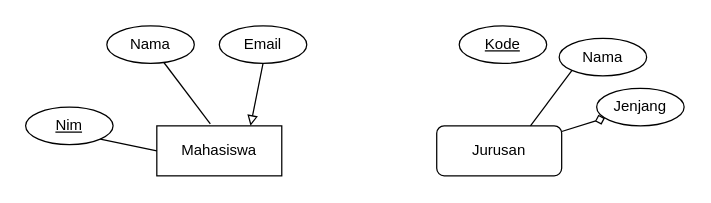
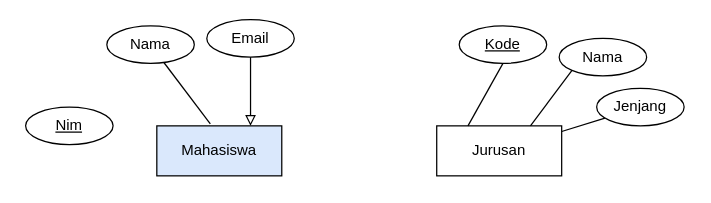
(263, 44) -> (251, 38)
none -> (486, 94)
(595, 121) -> (599, 120)
(128, 145) -> none
(219, 151) -> (219, 151)
(499, 151) -> (499, 151)
